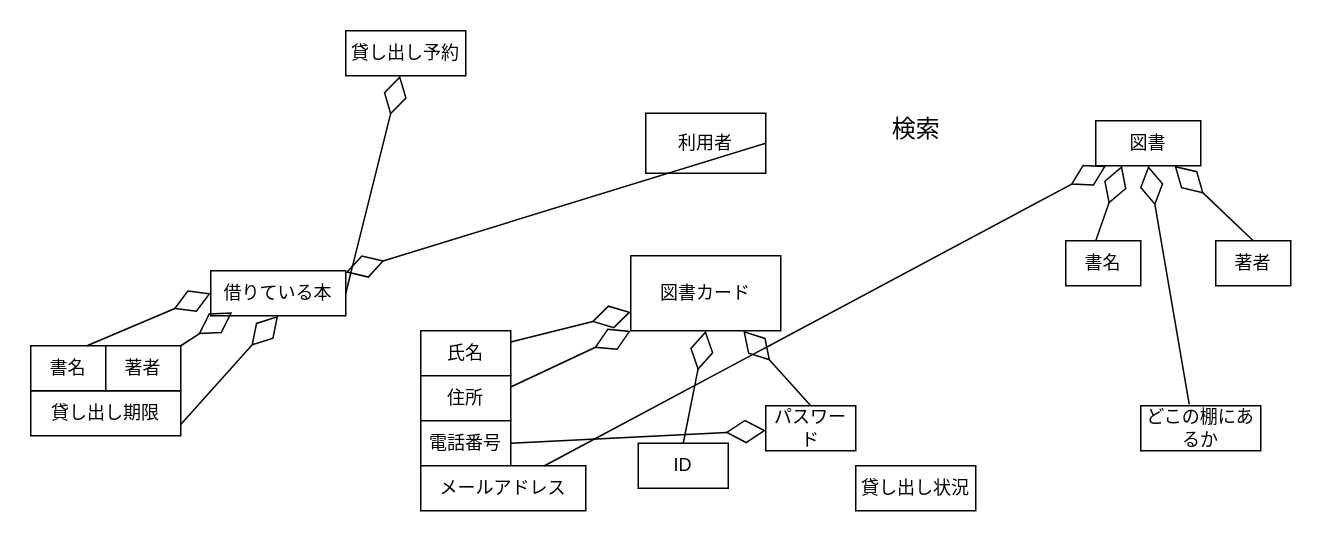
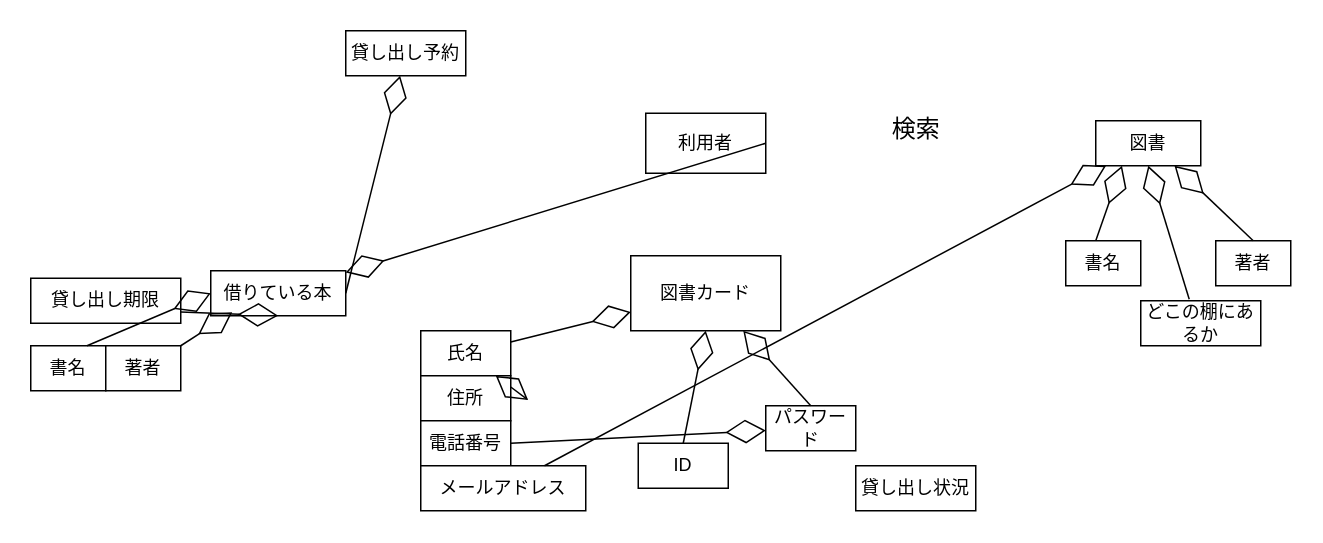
(553, 367) -> (519, 393)
(106, 413) -> (106, 301)
(1201, 428) -> (1201, 323)
